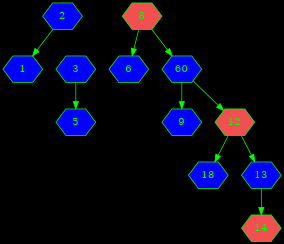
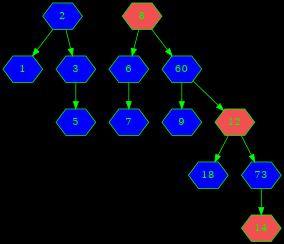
none -> (68, 39)
none -> (129, 122)
(261, 175) -> (261, 175)
